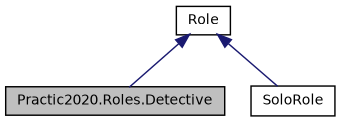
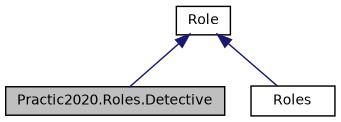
(293, 101) -> (293, 101)
